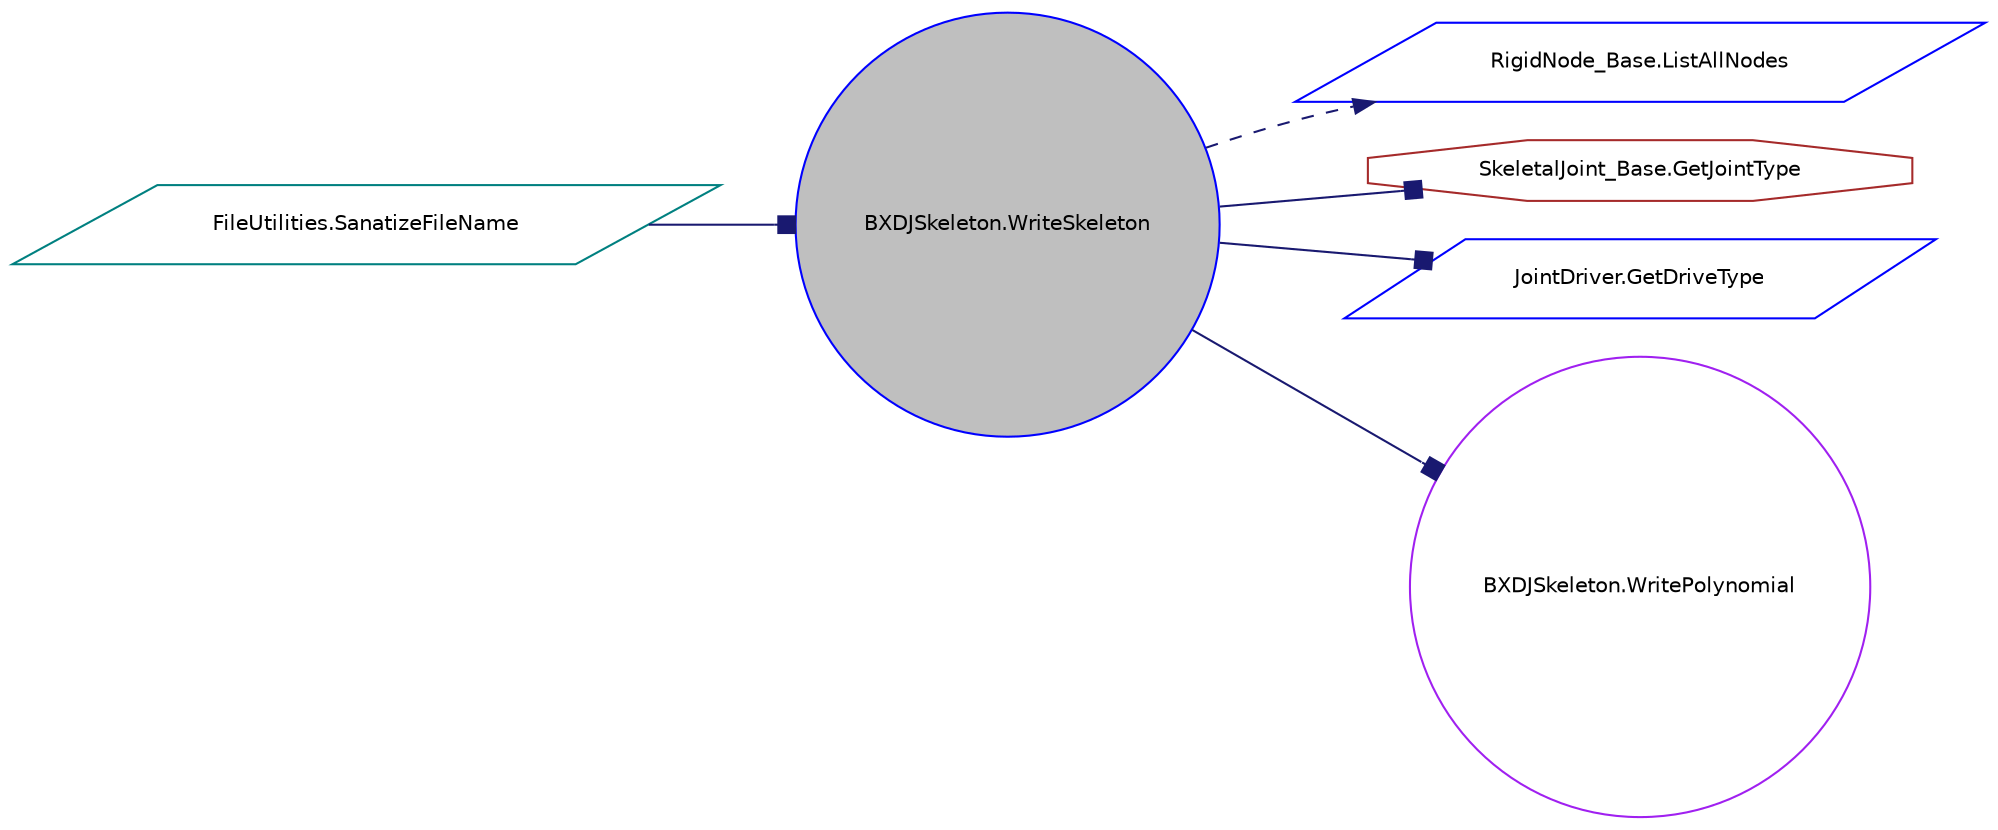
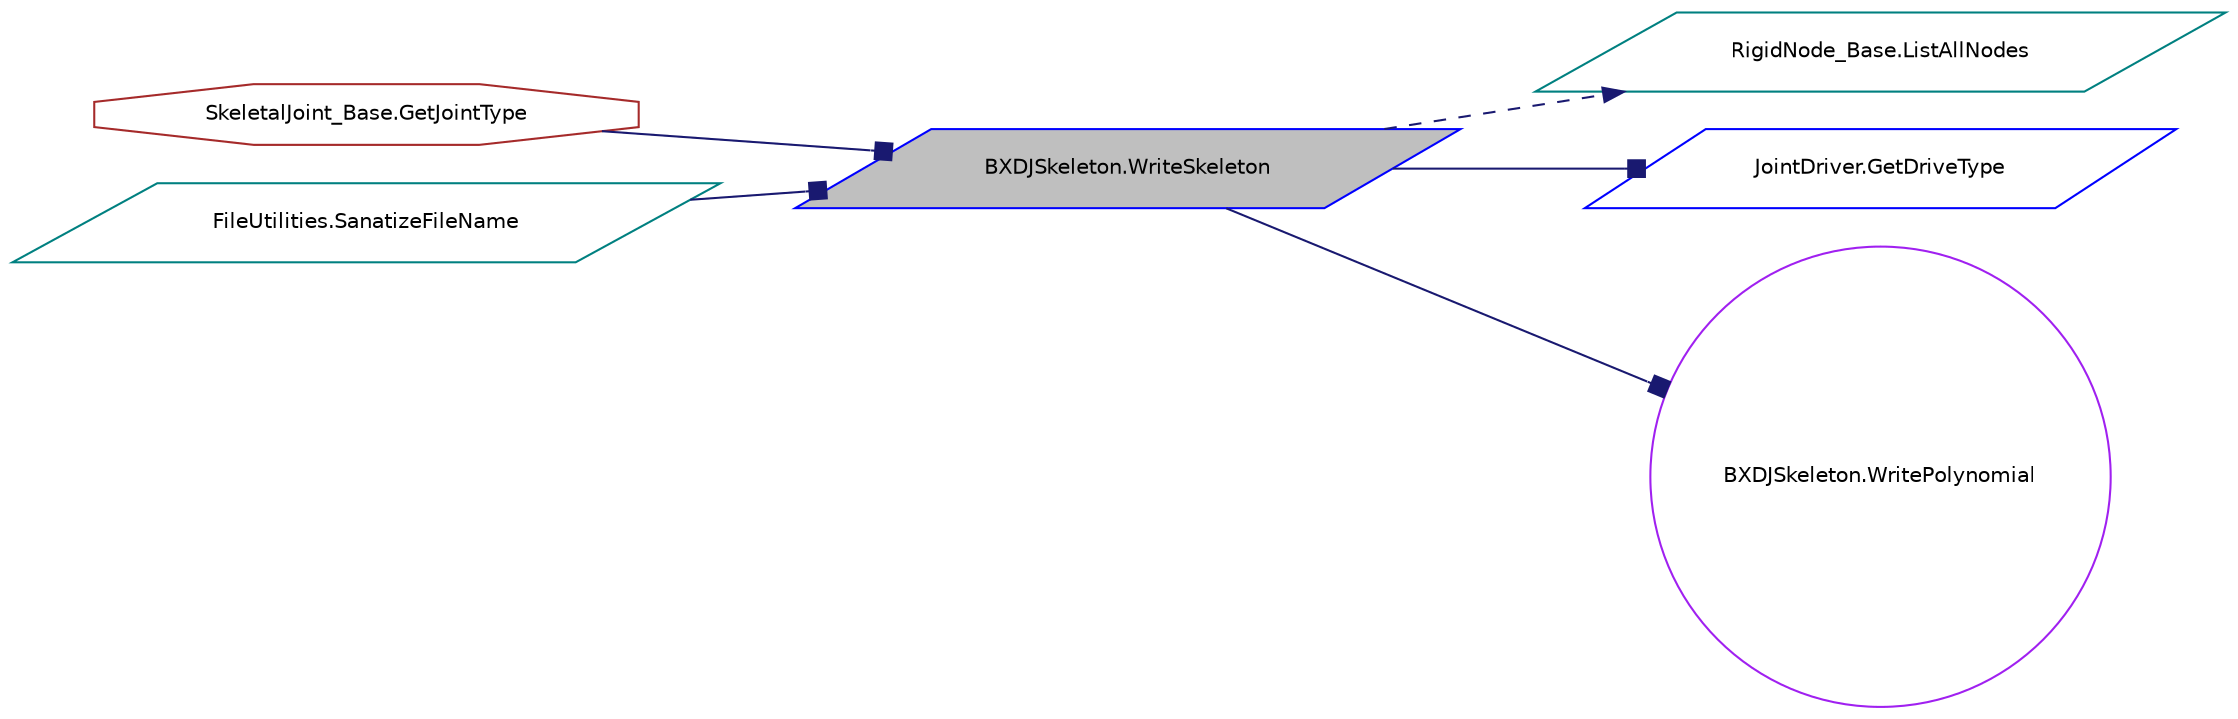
(1640, 62) -> (1881, 52)
(1310, 199) -> (736, 141)
(1008, 225) -> (1128, 169)
